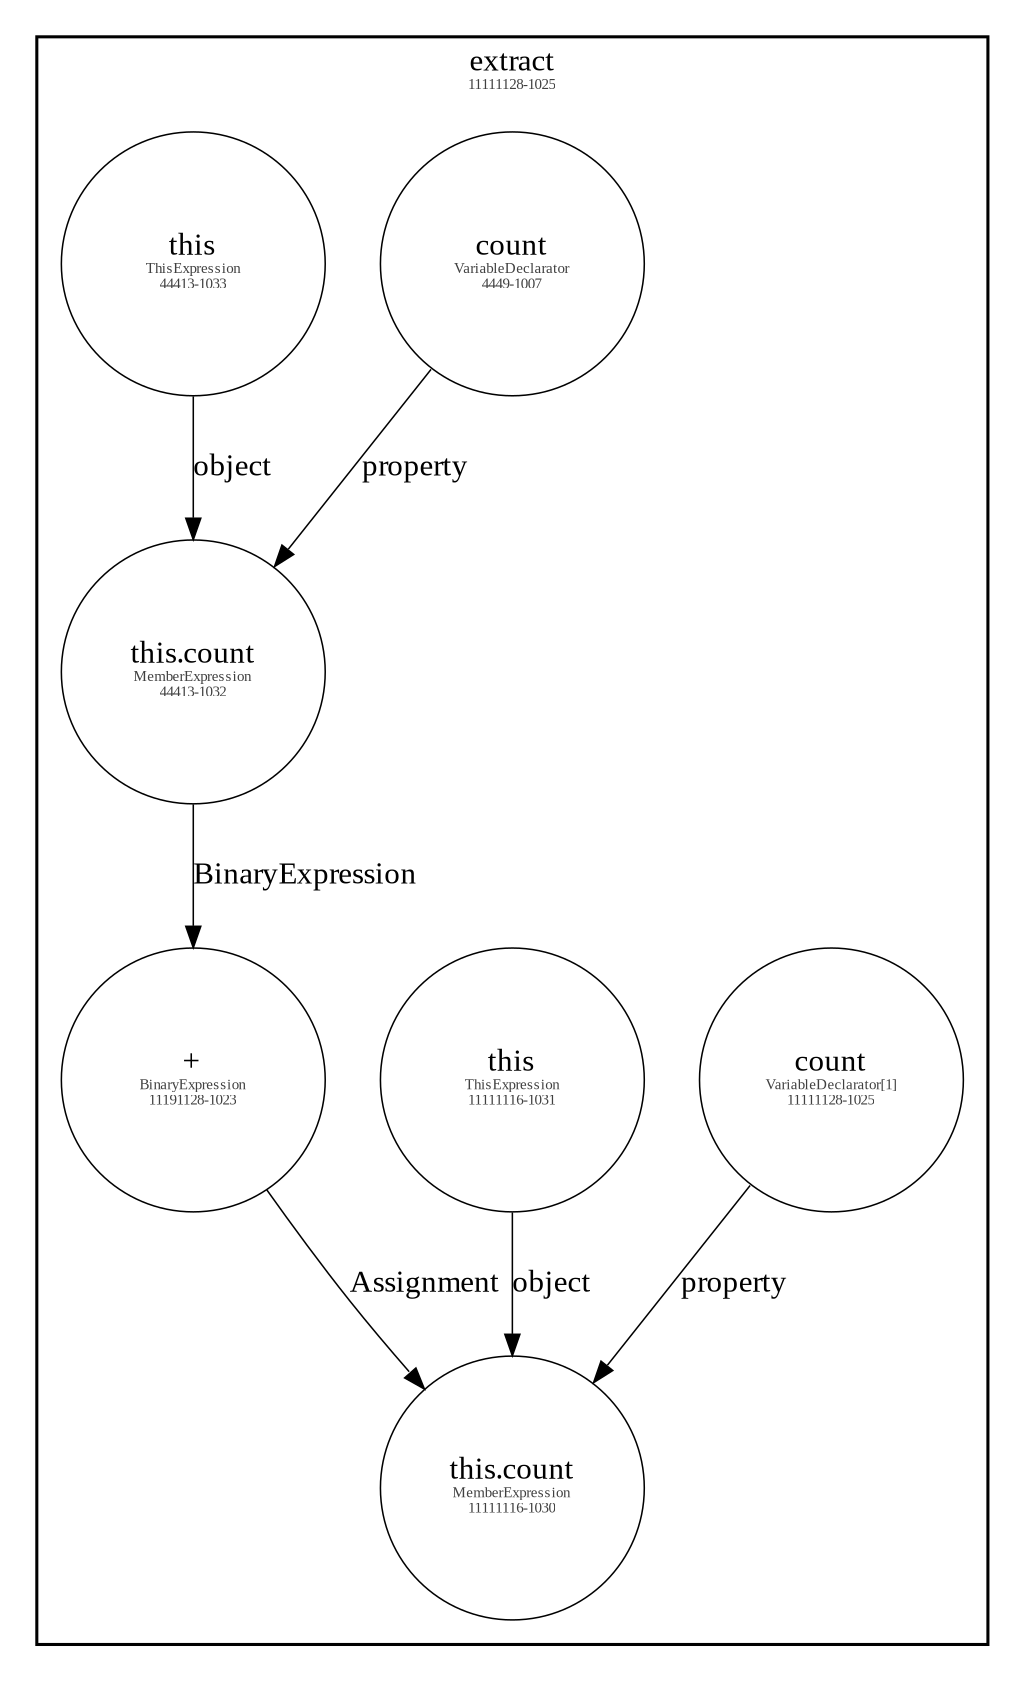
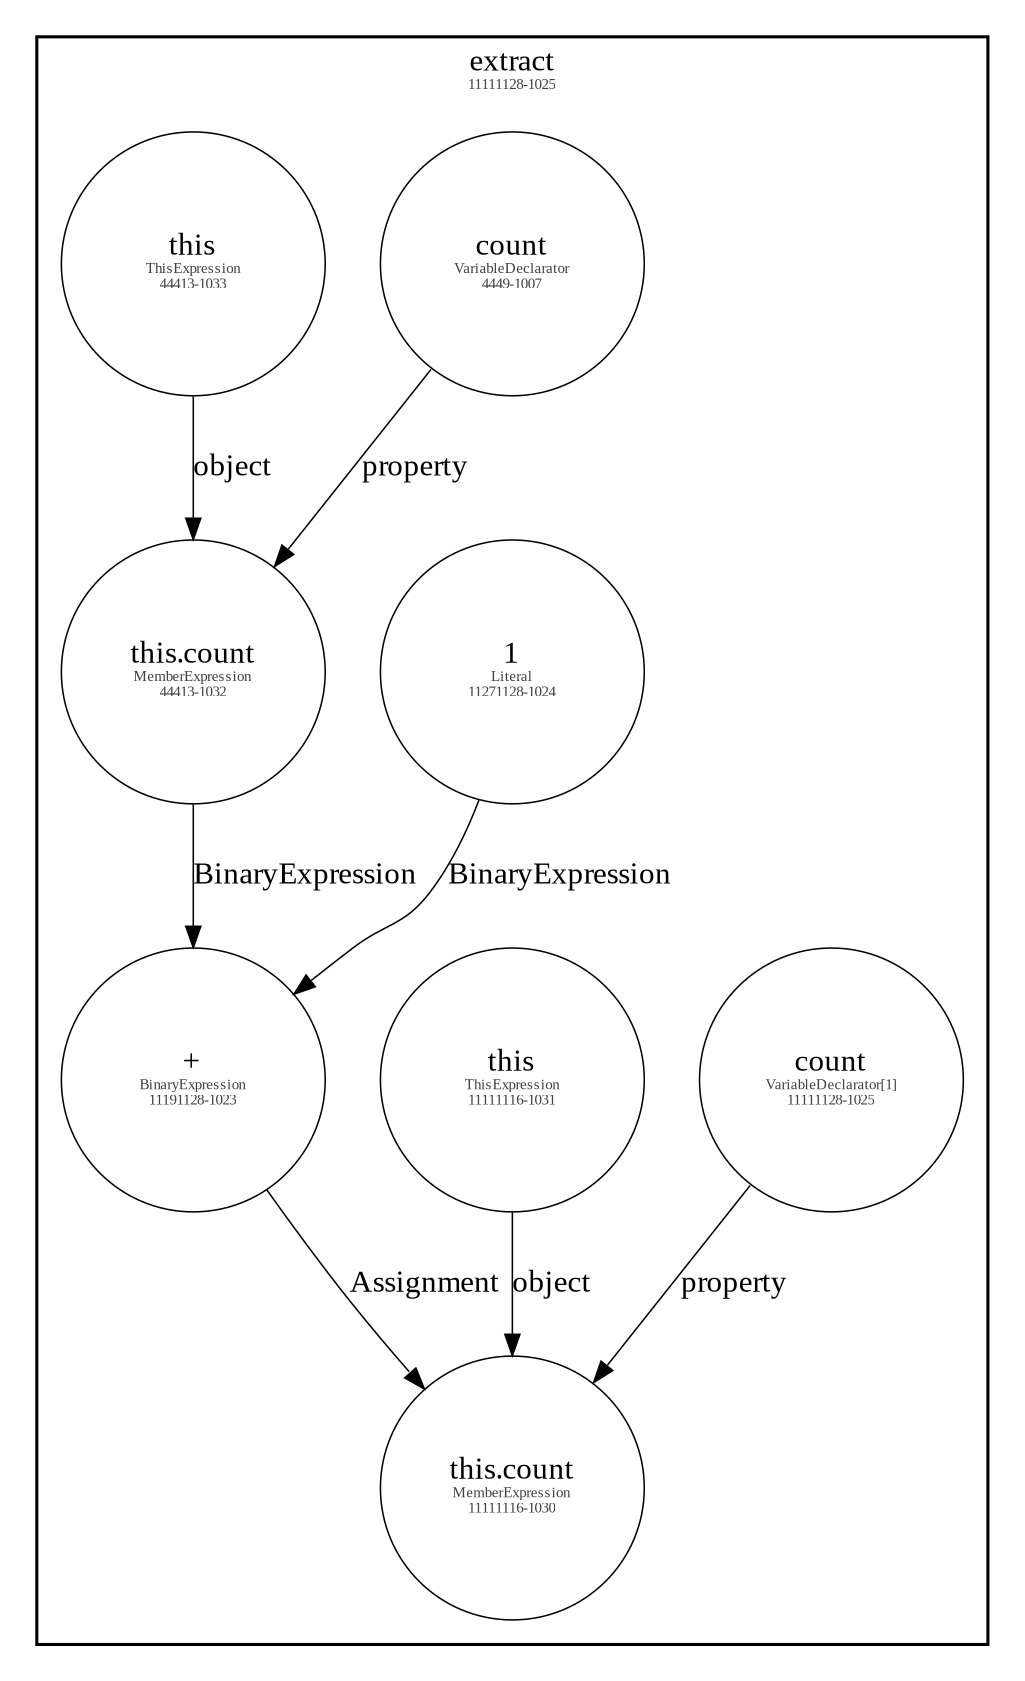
none -> (512, 672)
